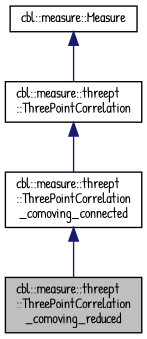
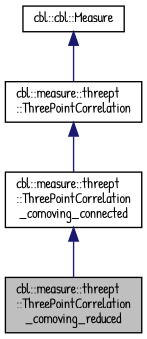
(74, 19) -> (74, 19)
